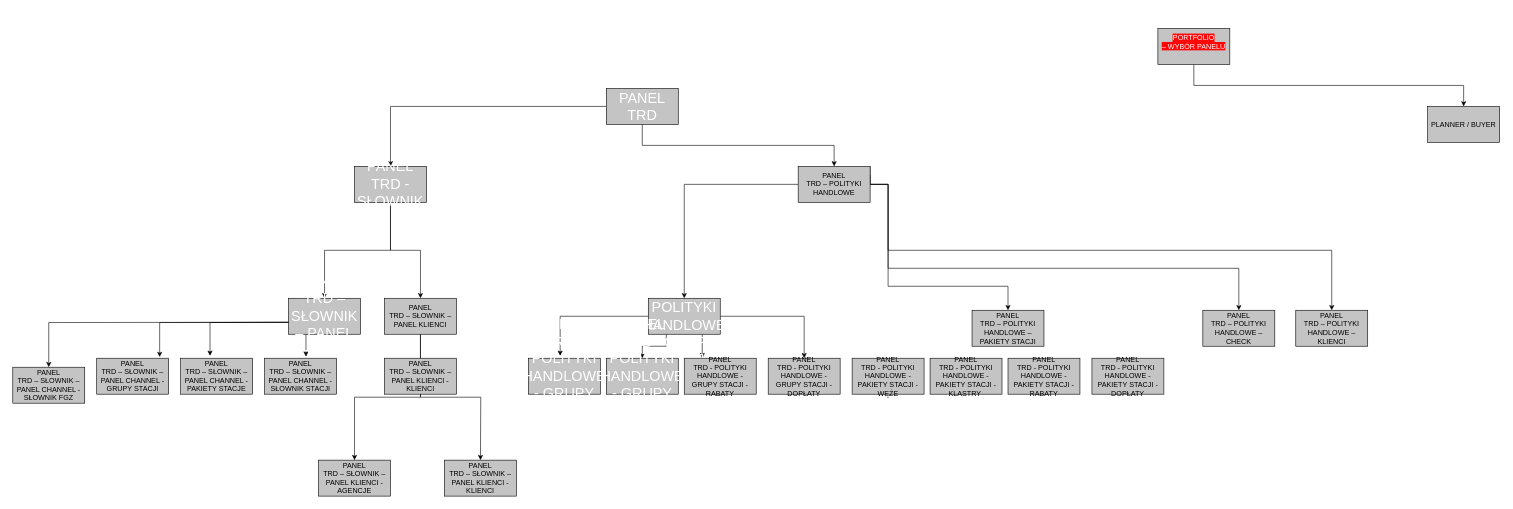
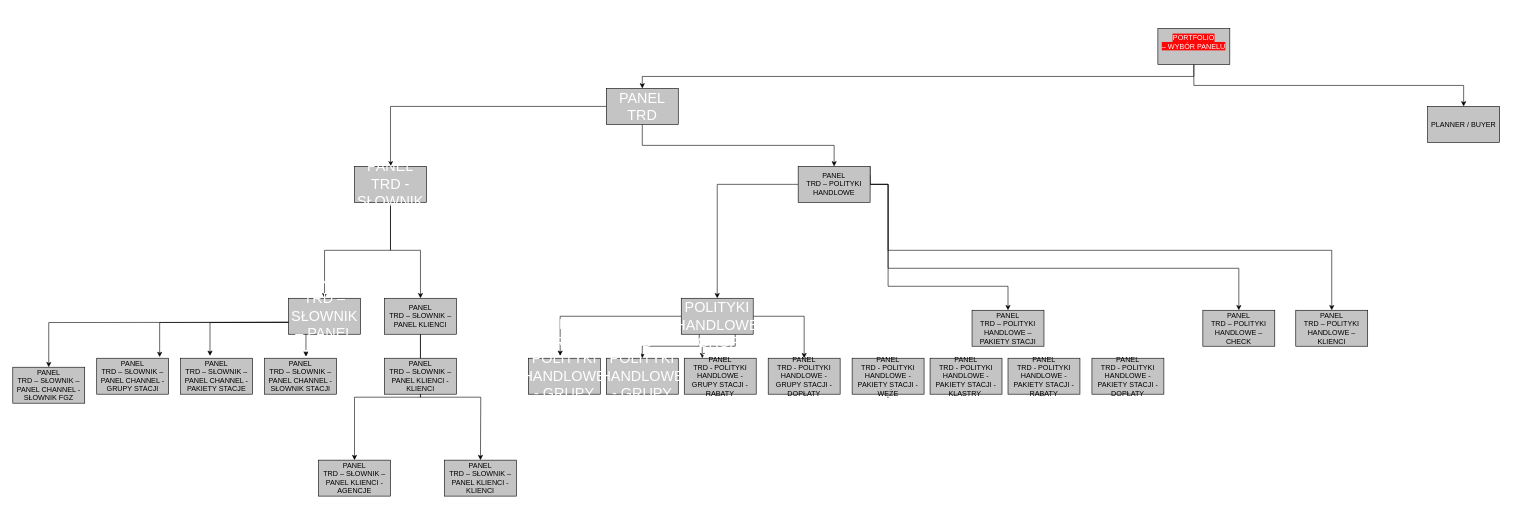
none -> (913, 77)
(684, 317) -> (717, 317)
